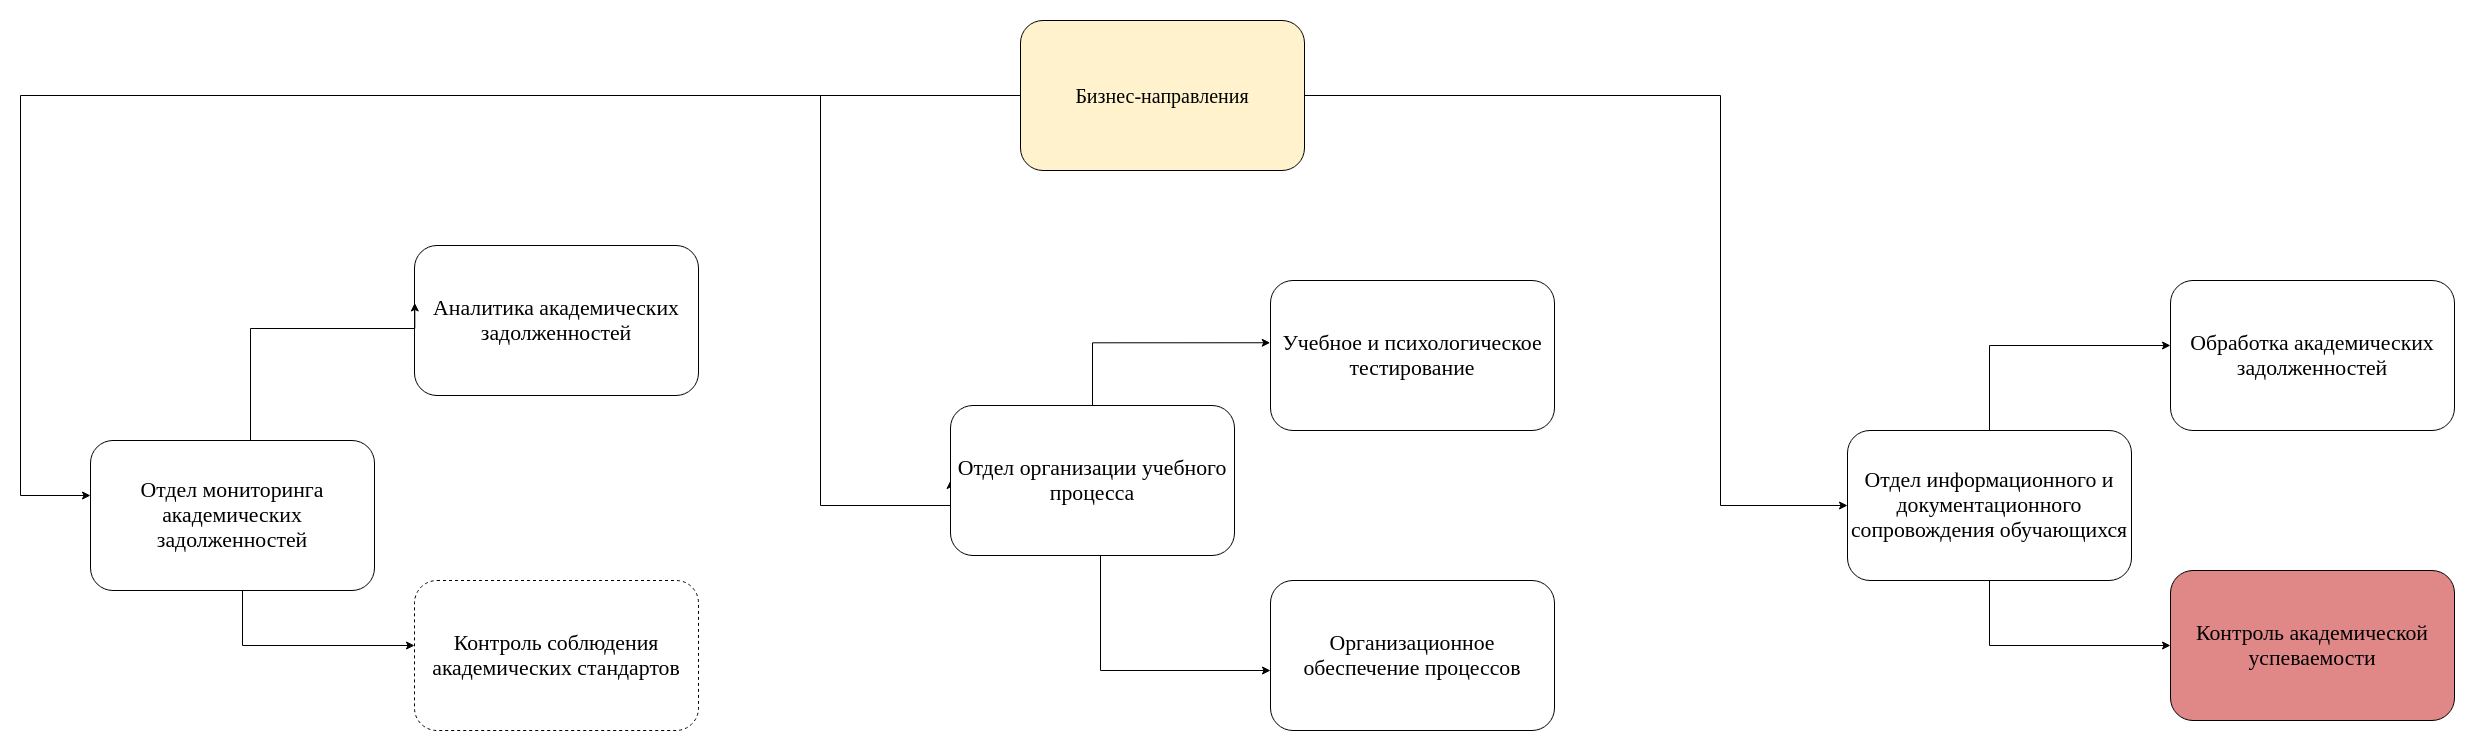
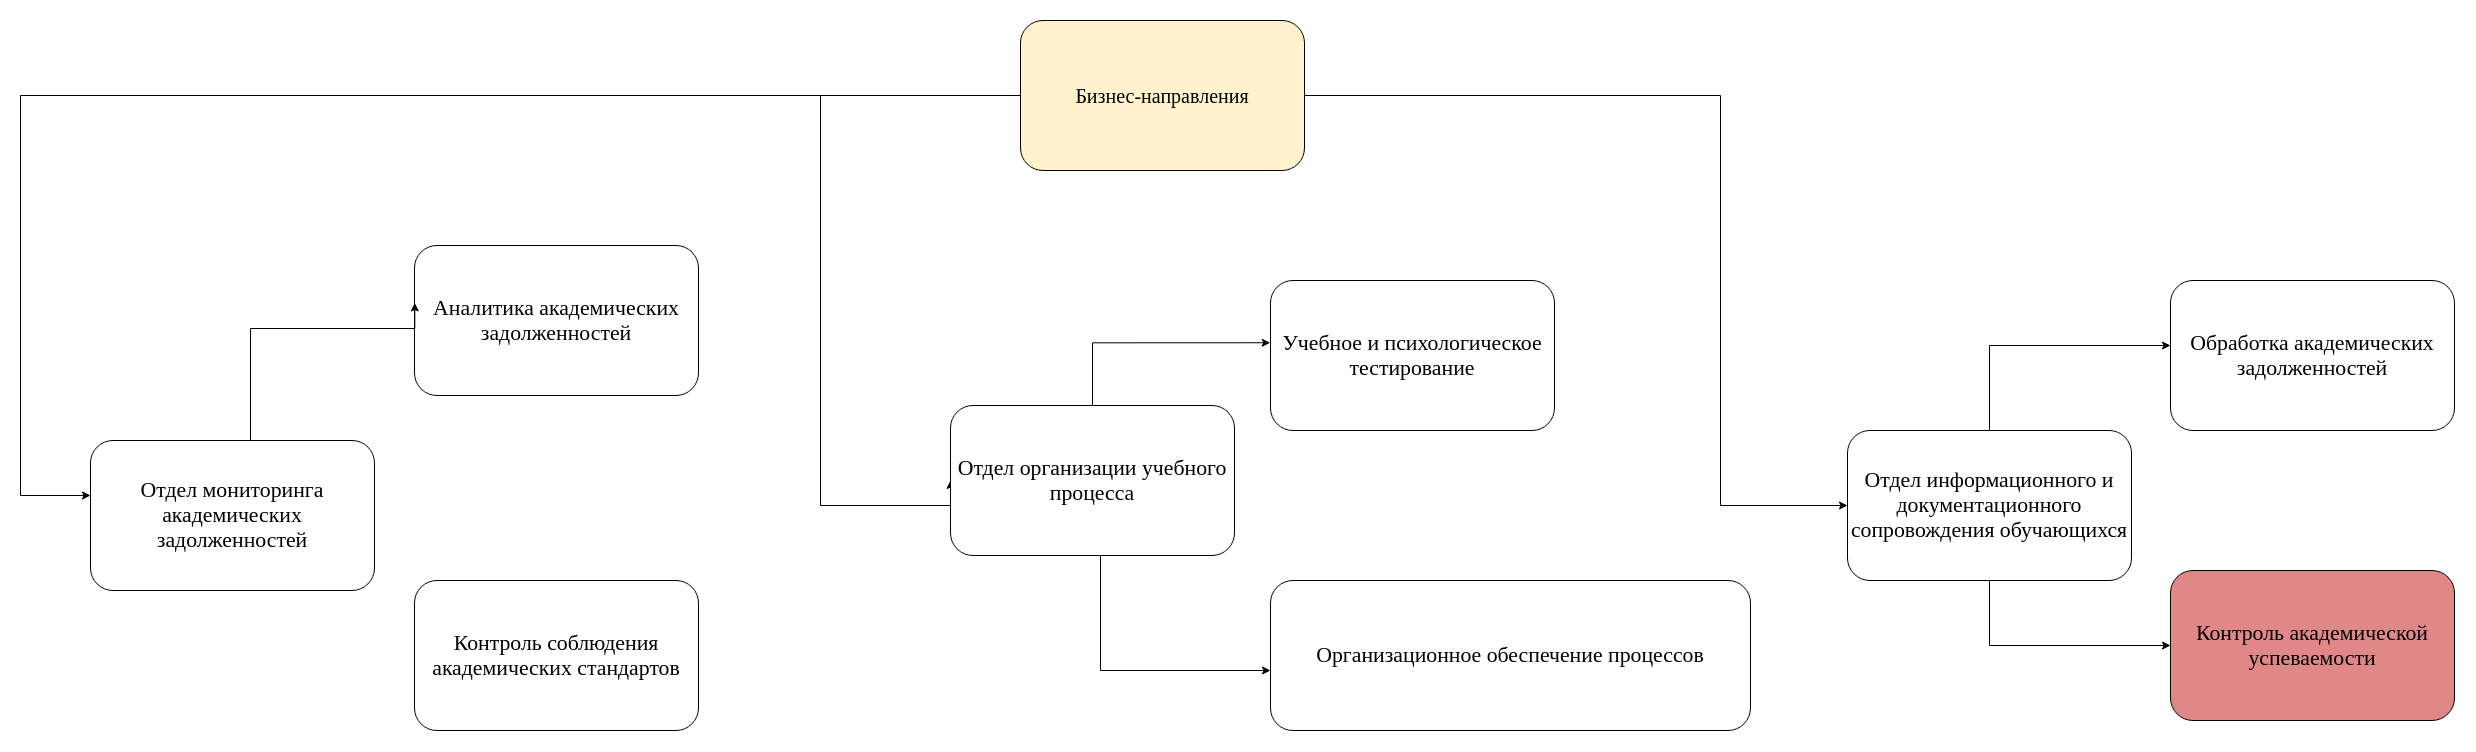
(298, 646) -> none
(557, 656) -> (557, 656)
(1413, 656) -> (1511, 656)
